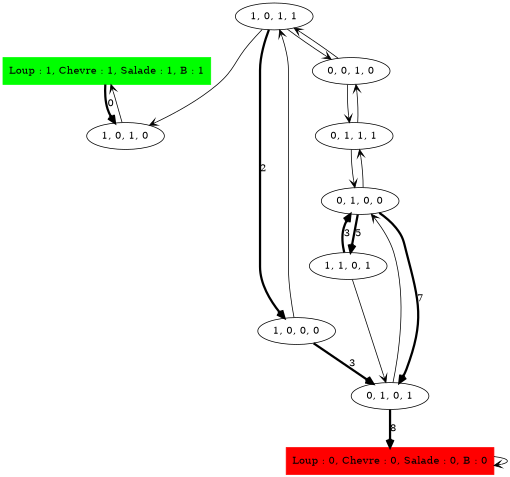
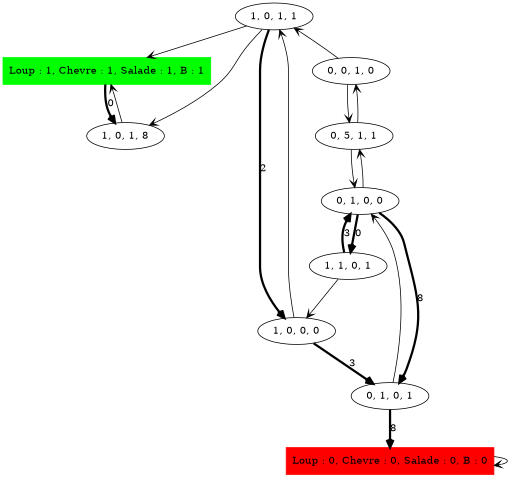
(306, 42) -> (200, 41)
(126, 136) -> (126, 136)
(354, 136) -> (354, 136)
(359, 234) -> (359, 234)
(421, 299) -> (421, 299)
(368, 327) -> (325, 296)
